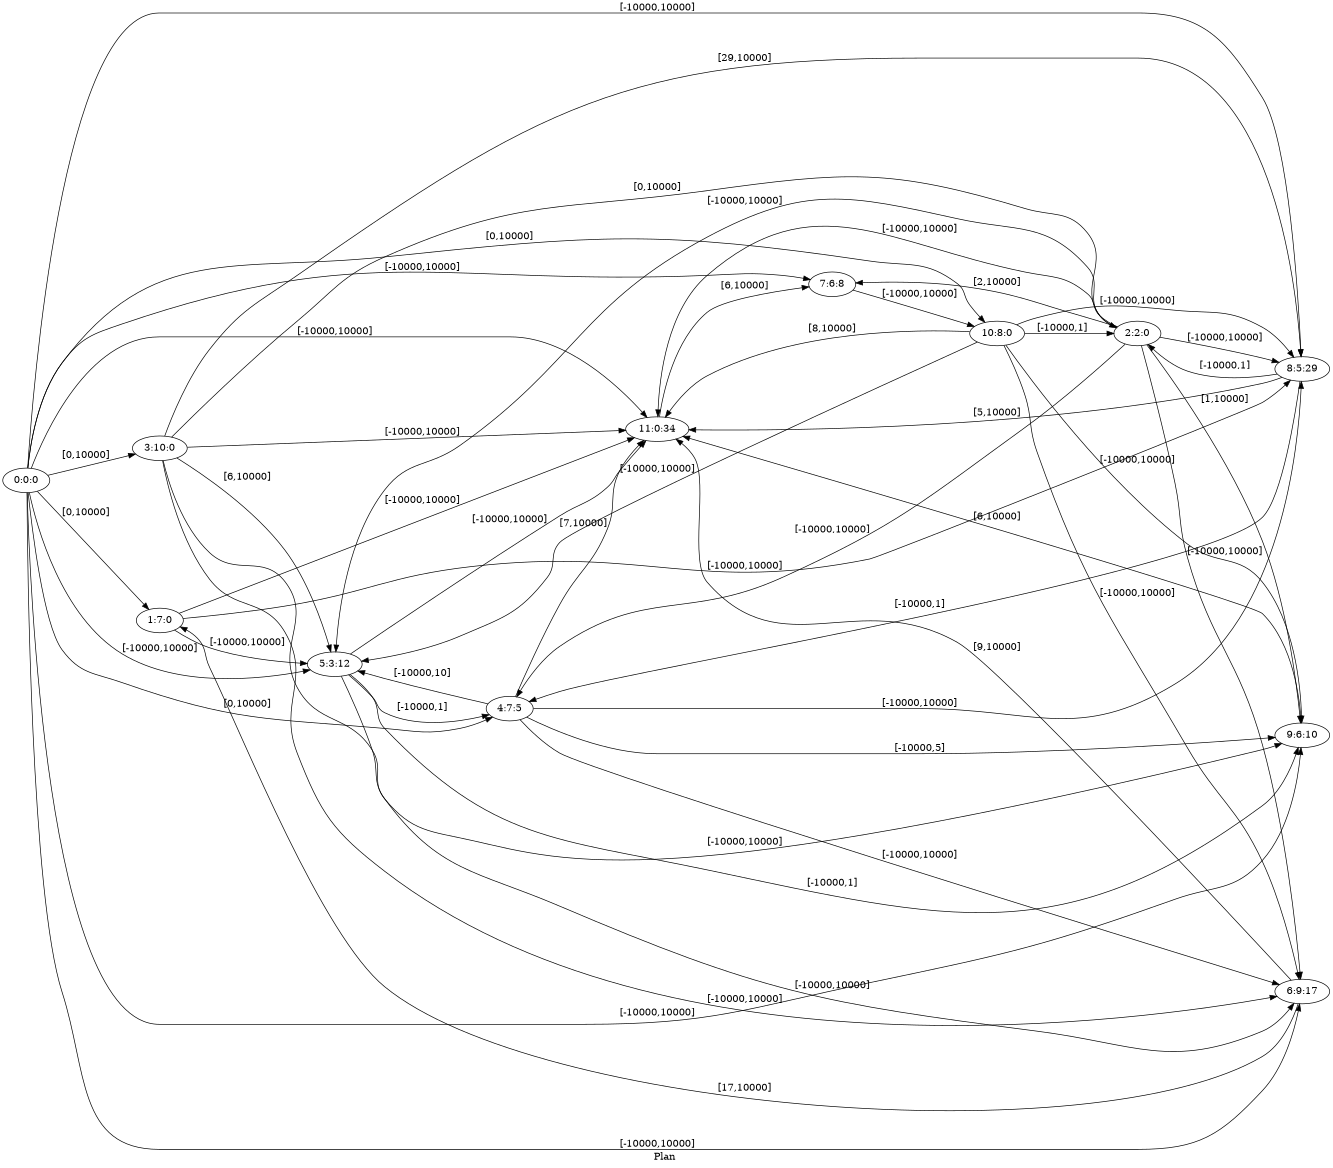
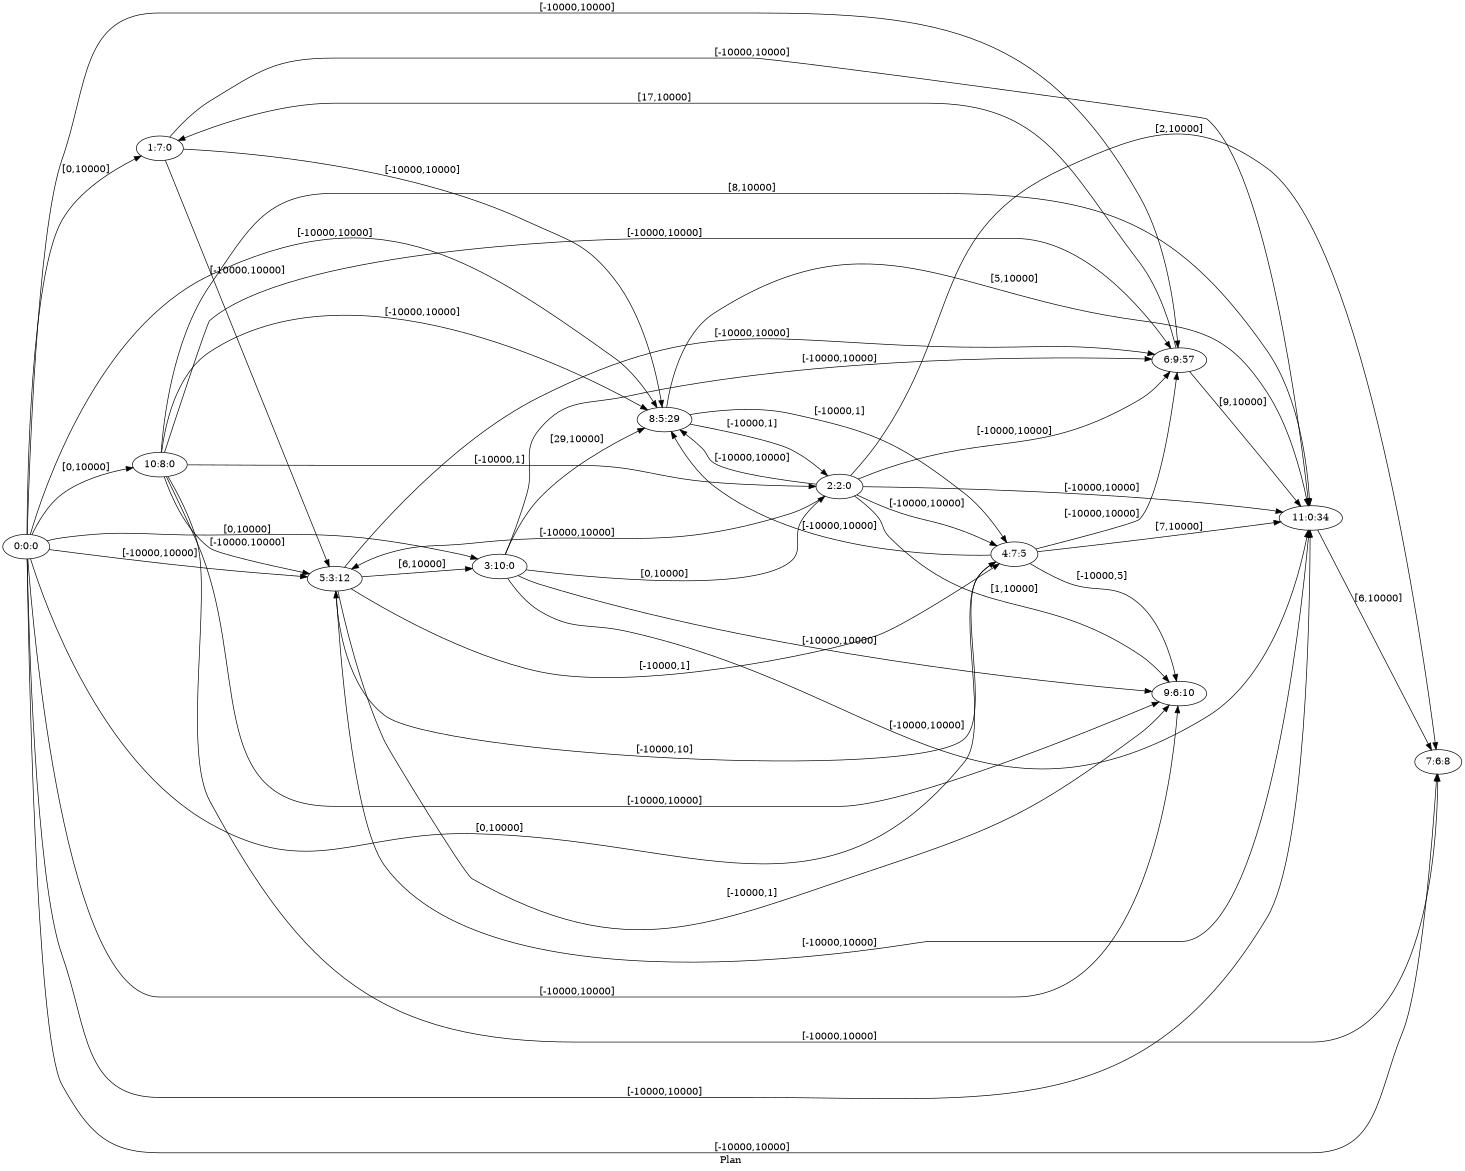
(910, 307) -> (702, 1042)
(273, 536) -> (414, 573)
(1033, 540) -> none
(1302, 992) -> (1179, 360)
